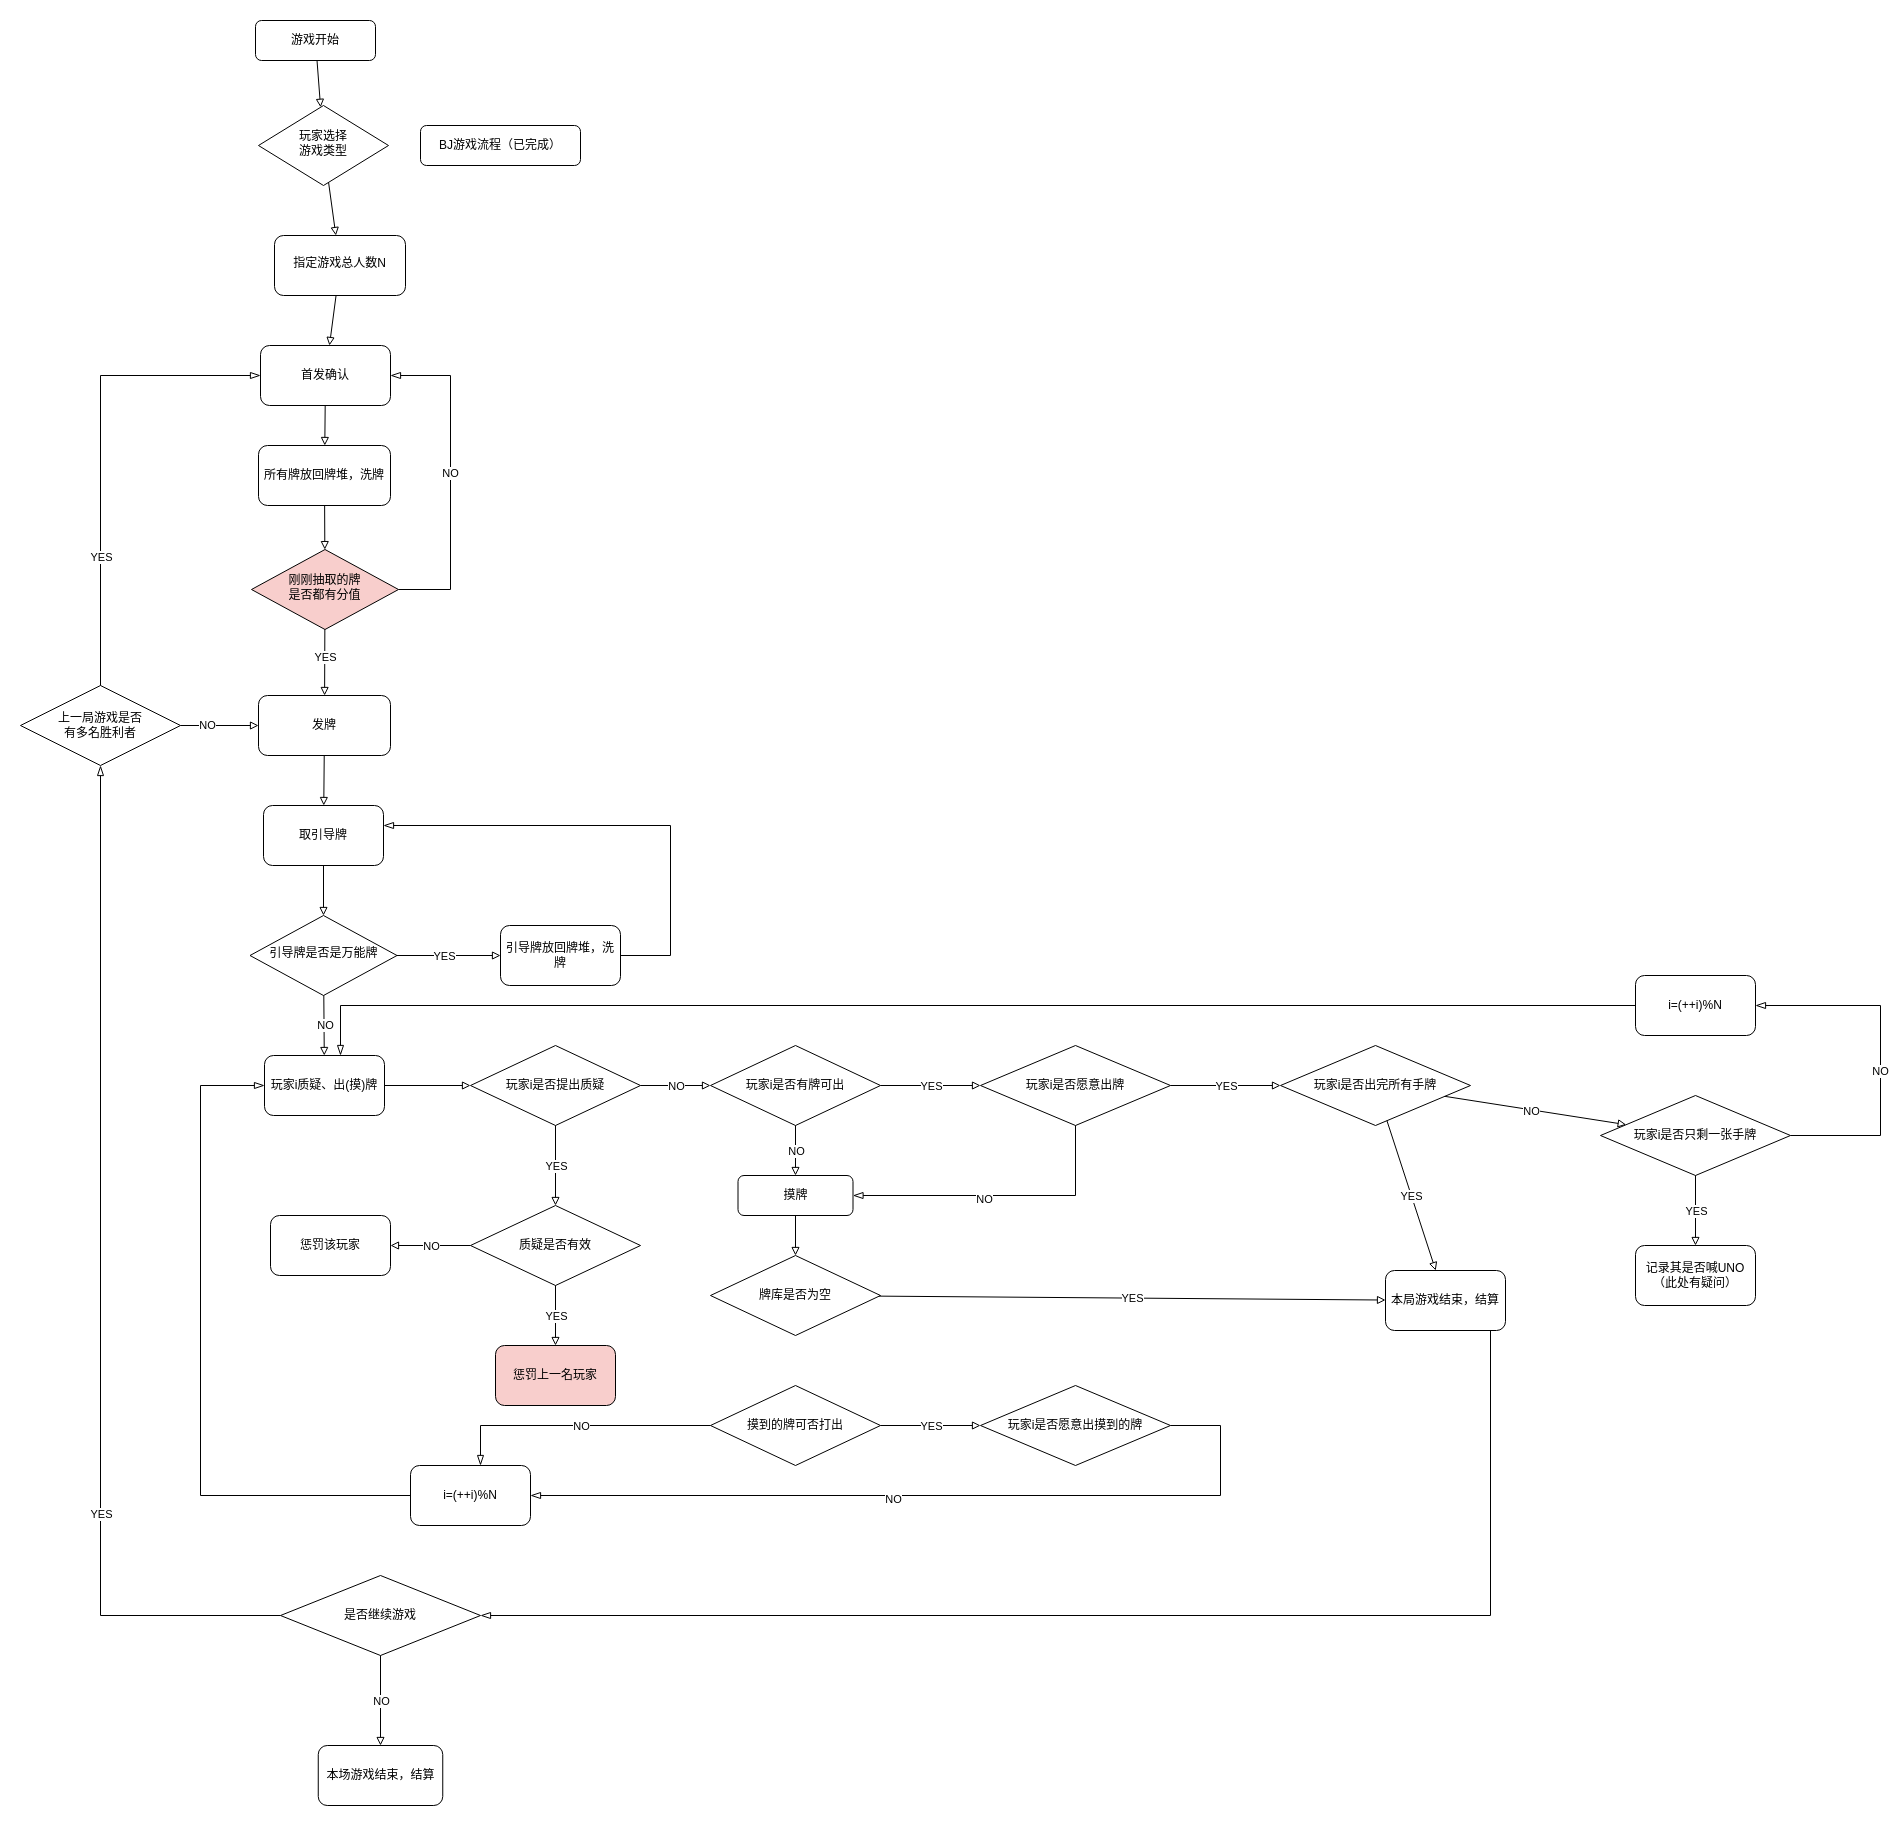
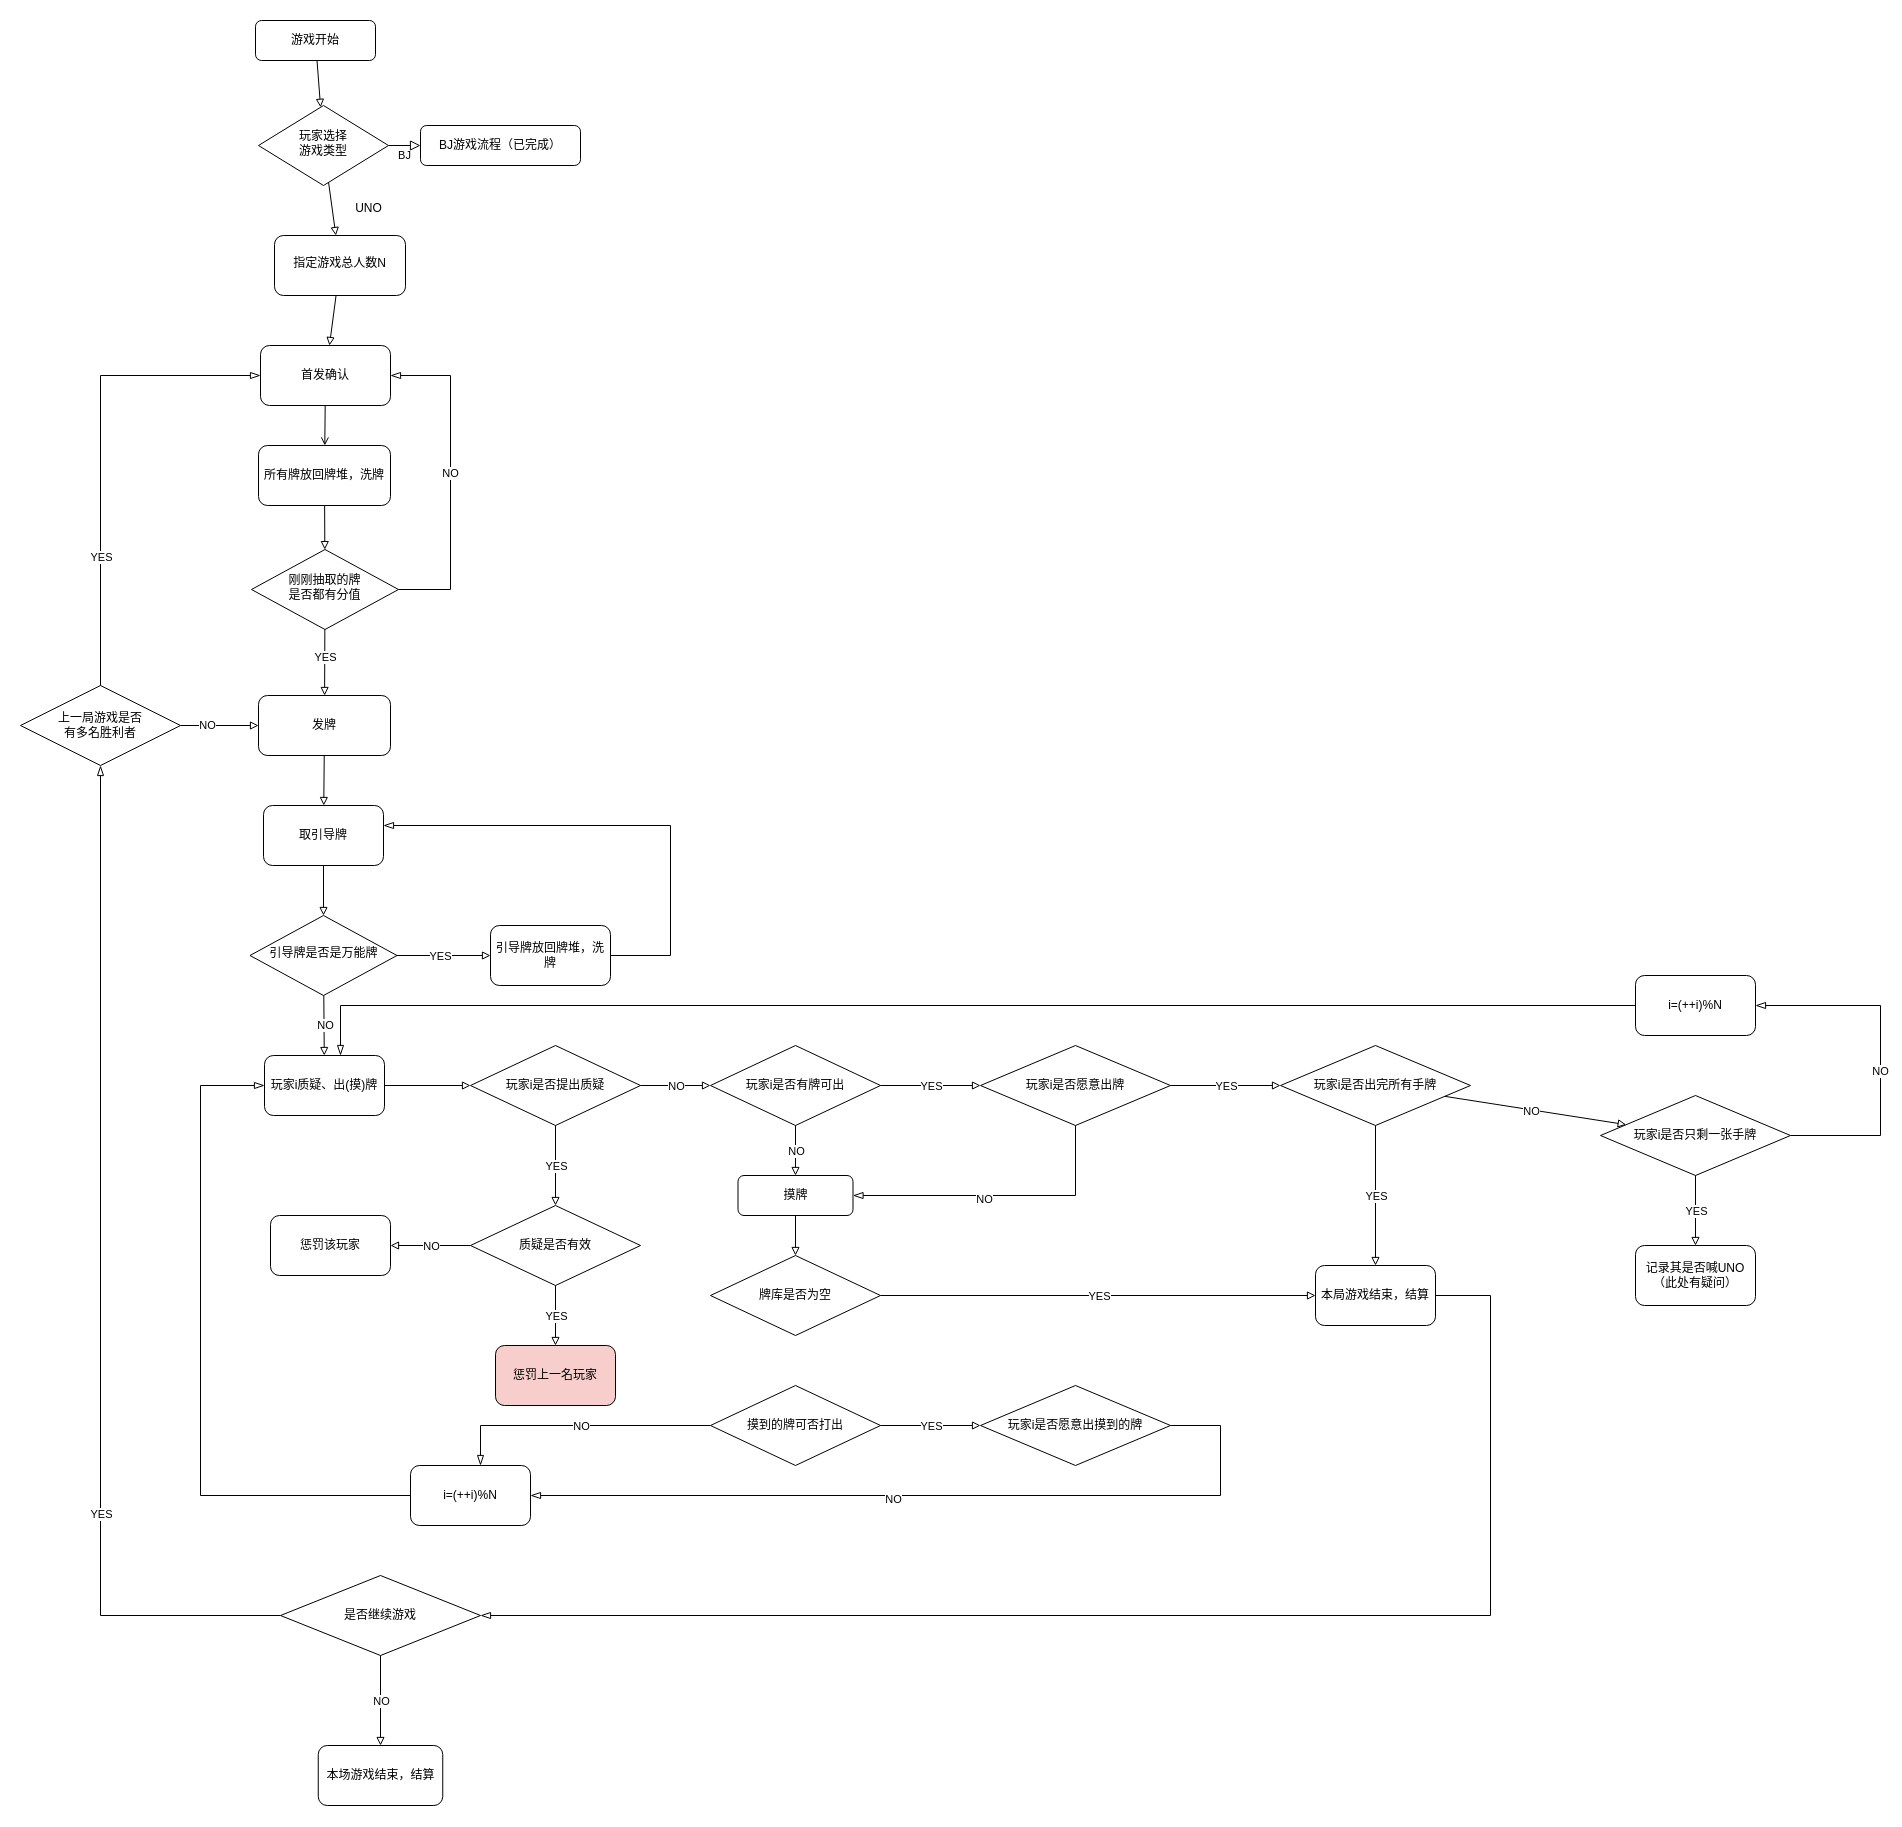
none -> (407, 146)
none -> (368, 209)
(325, 436) -> (325, 439)
(325, 590) -> (325, 590)
(561, 956) -> (551, 956)
(1446, 1301) -> (1376, 1296)
